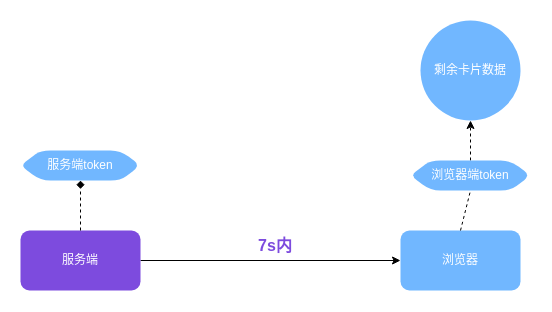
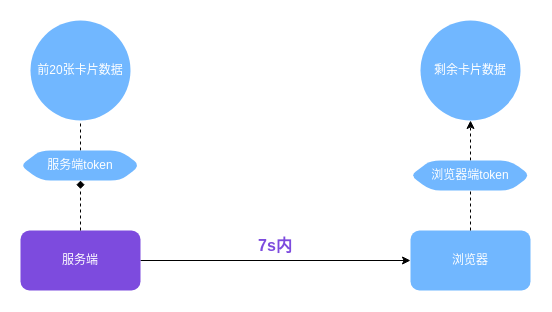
none -> (81, 71)
none -> (81, 136)
(461, 261) -> (471, 261)
